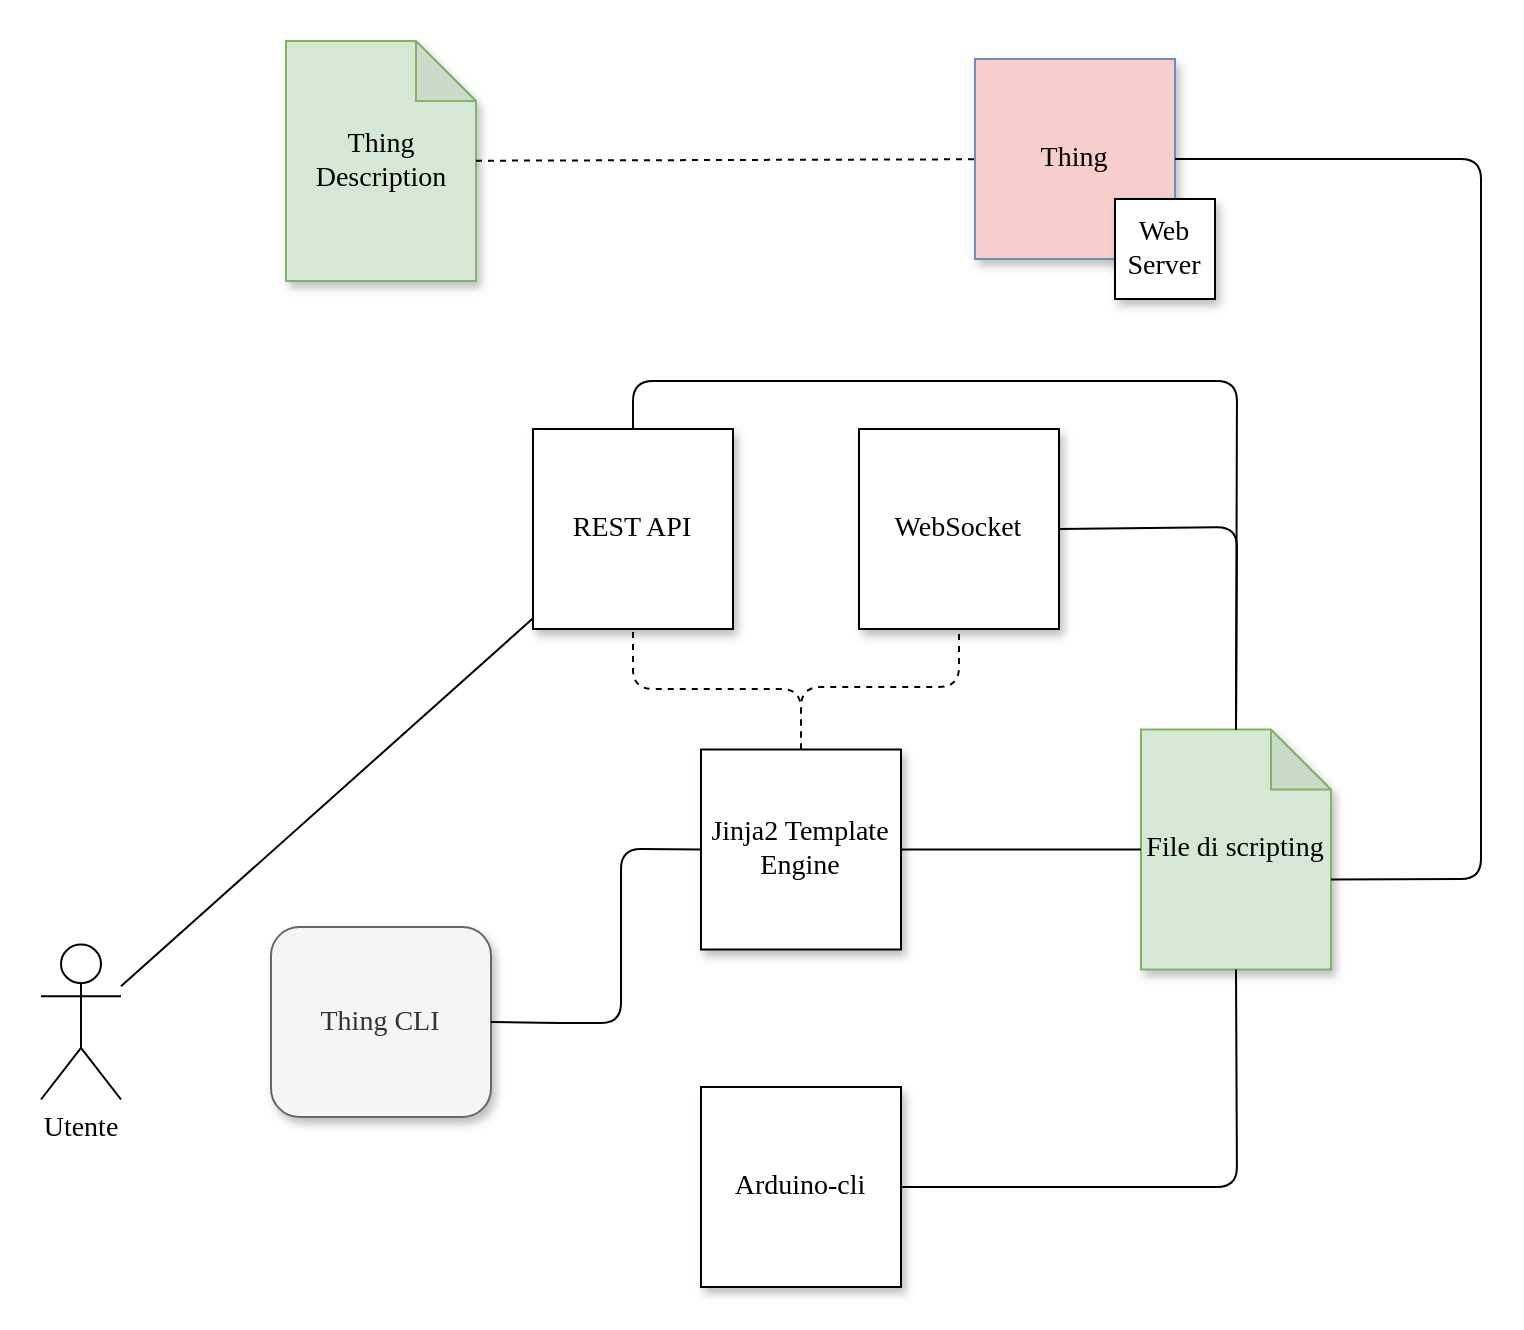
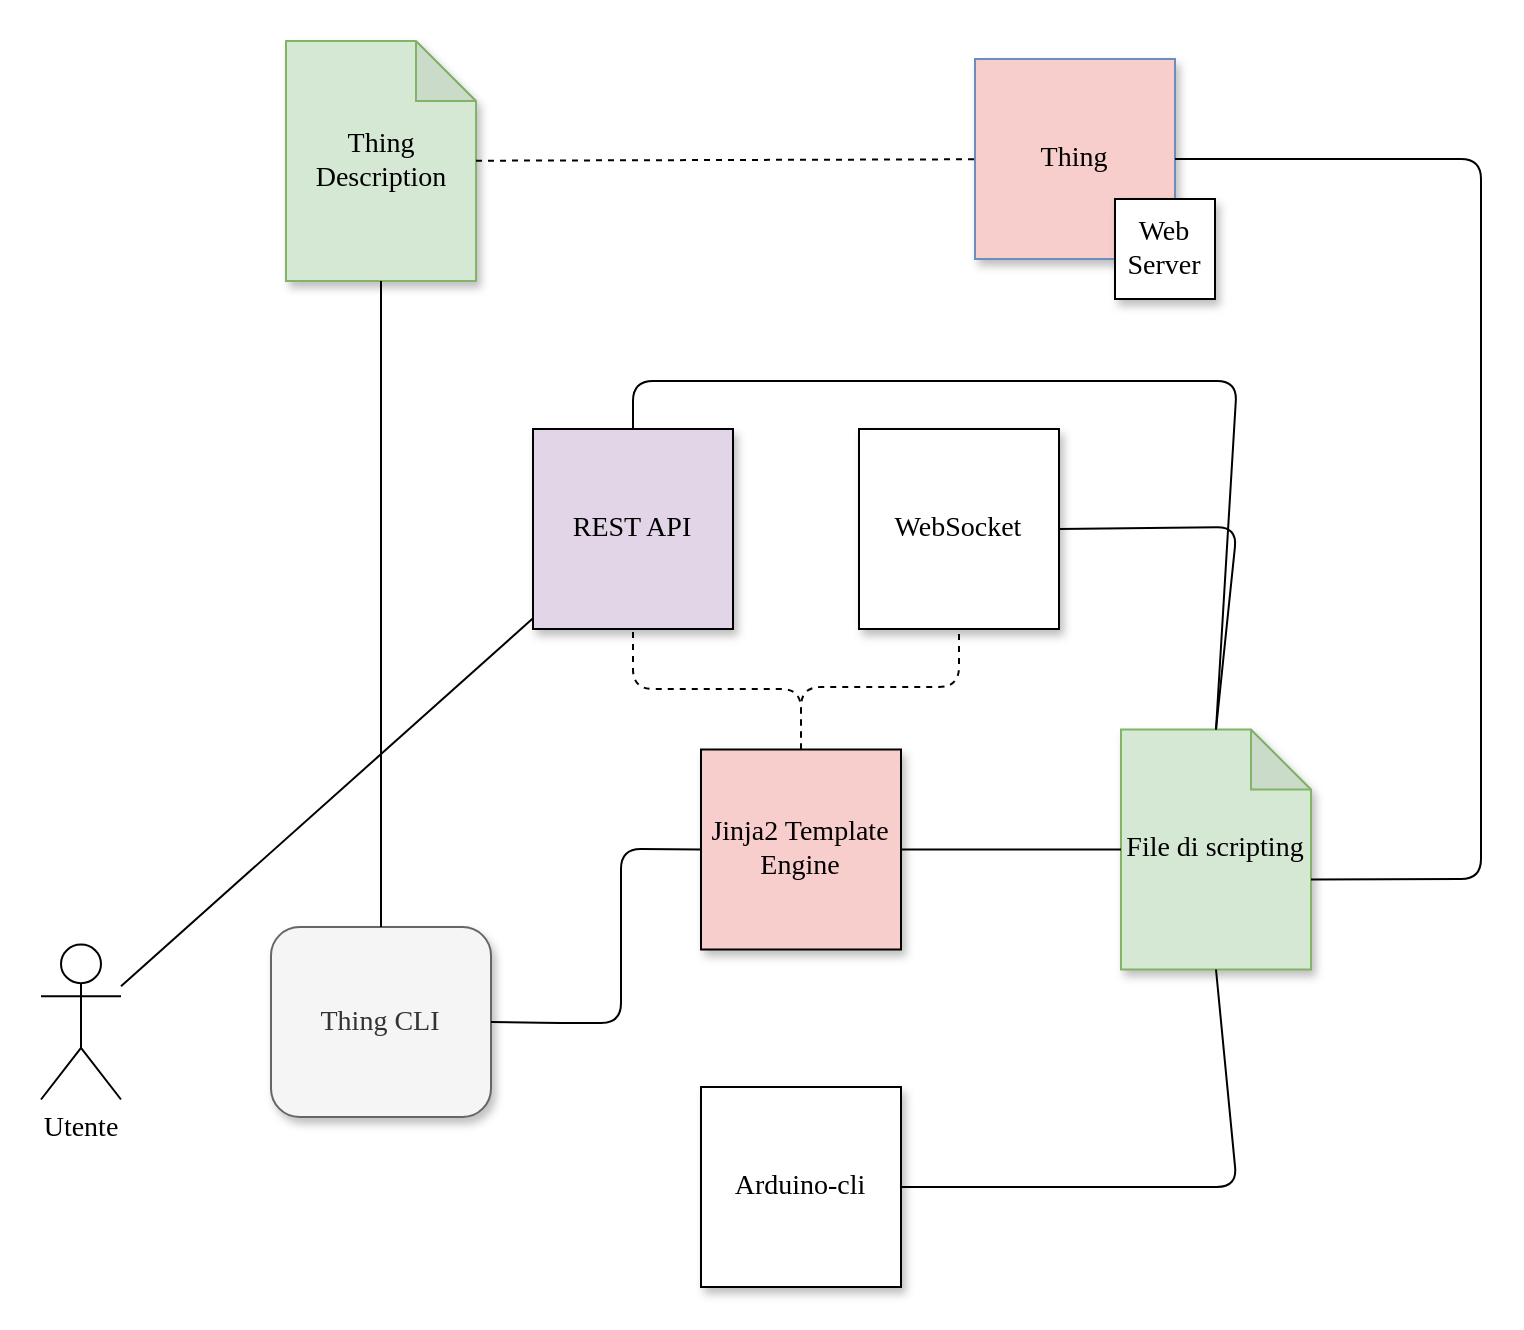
none -> (381, 516)
(633, 529) -> (633, 529)
(801, 850) -> (801, 850)
(1236, 850) -> (1216, 850)
